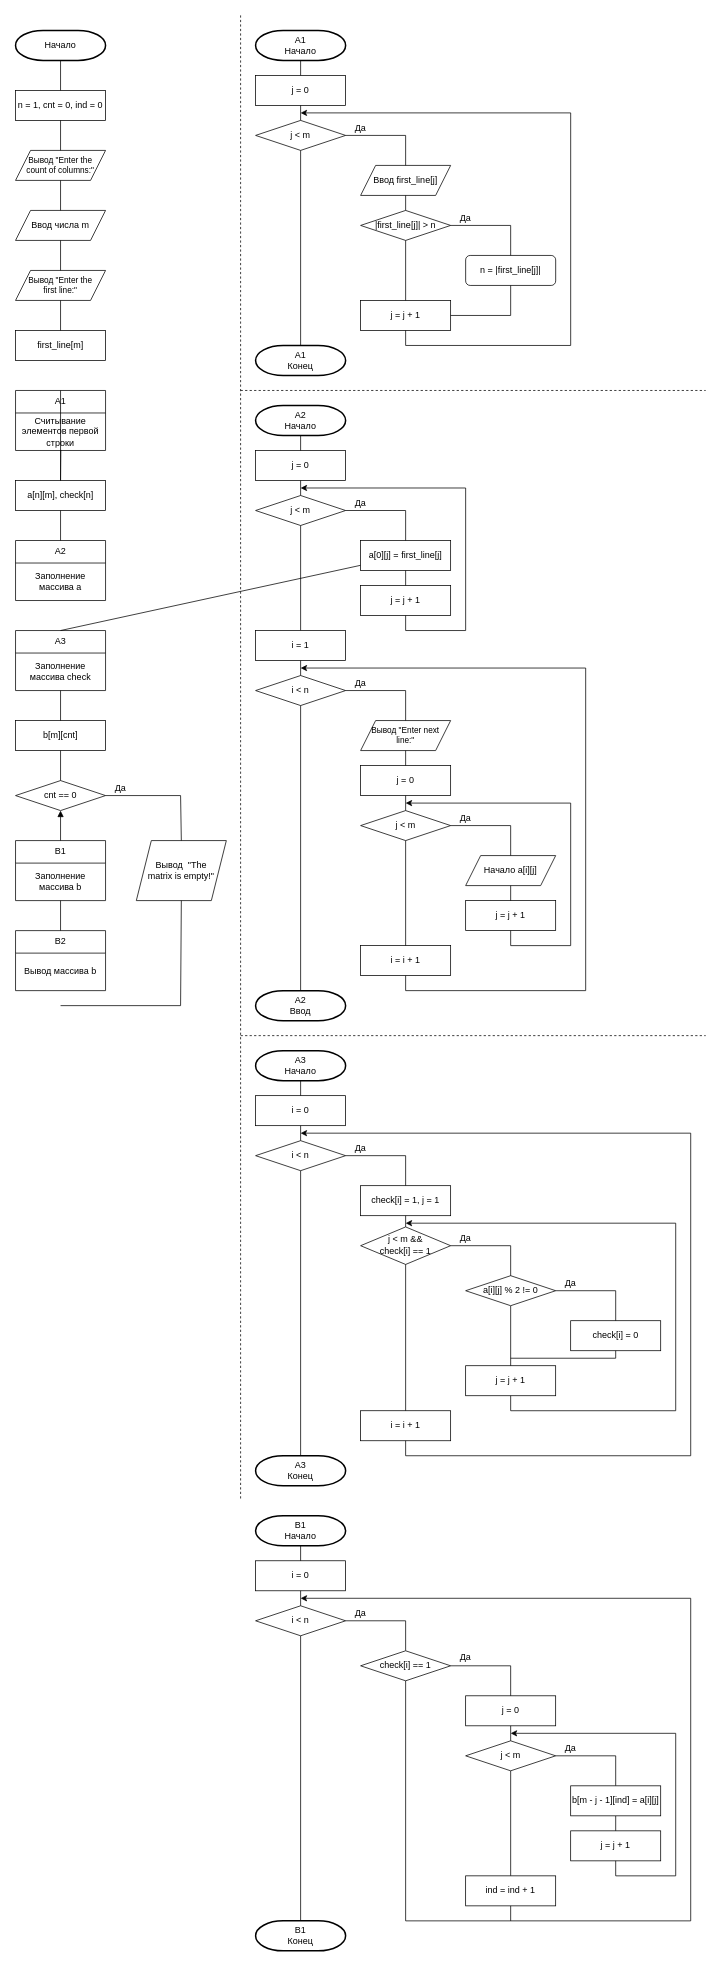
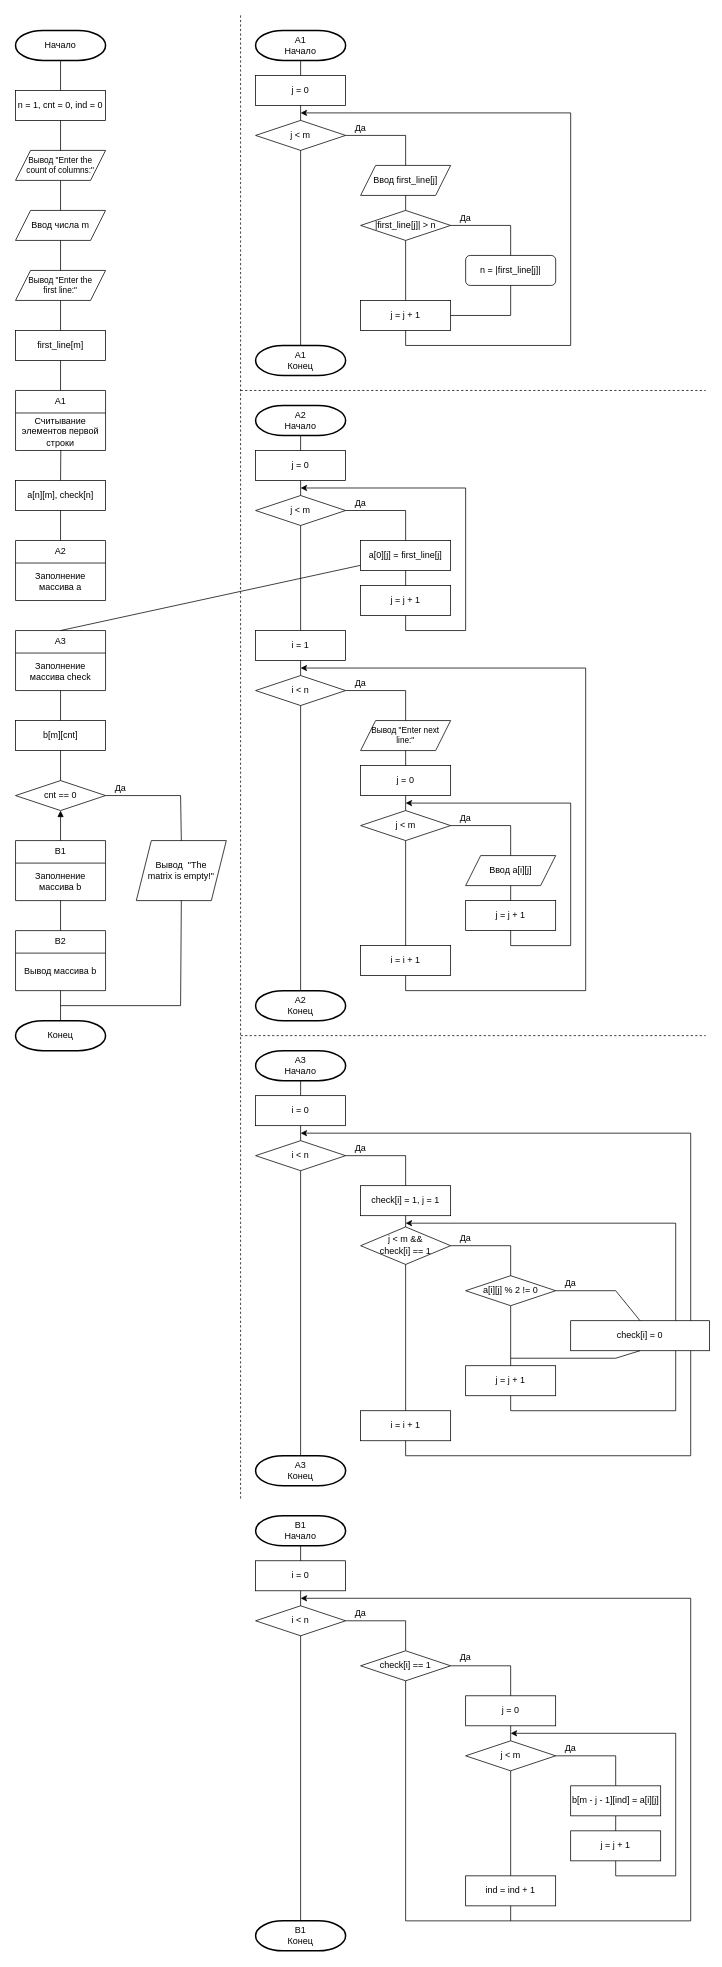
(60, 419) -> (60, 375)
(510, 870) -> (510, 870)
(300, 1005) -> (300, 1005)
none -> (60, 1007)
none -> (60, 1035)
(615, 1335) -> (640, 1335)
